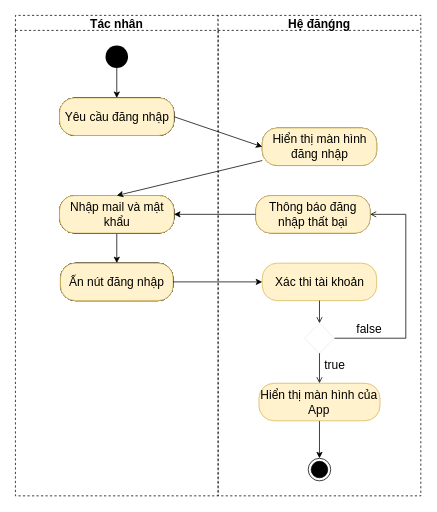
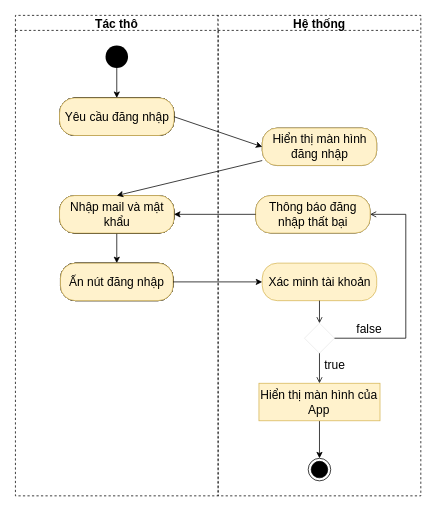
(116, 24) -> (116, 24)
(319, 24) -> (319, 24)
(320, 282) -> (320, 282)
(319, 402) -> (319, 402)
